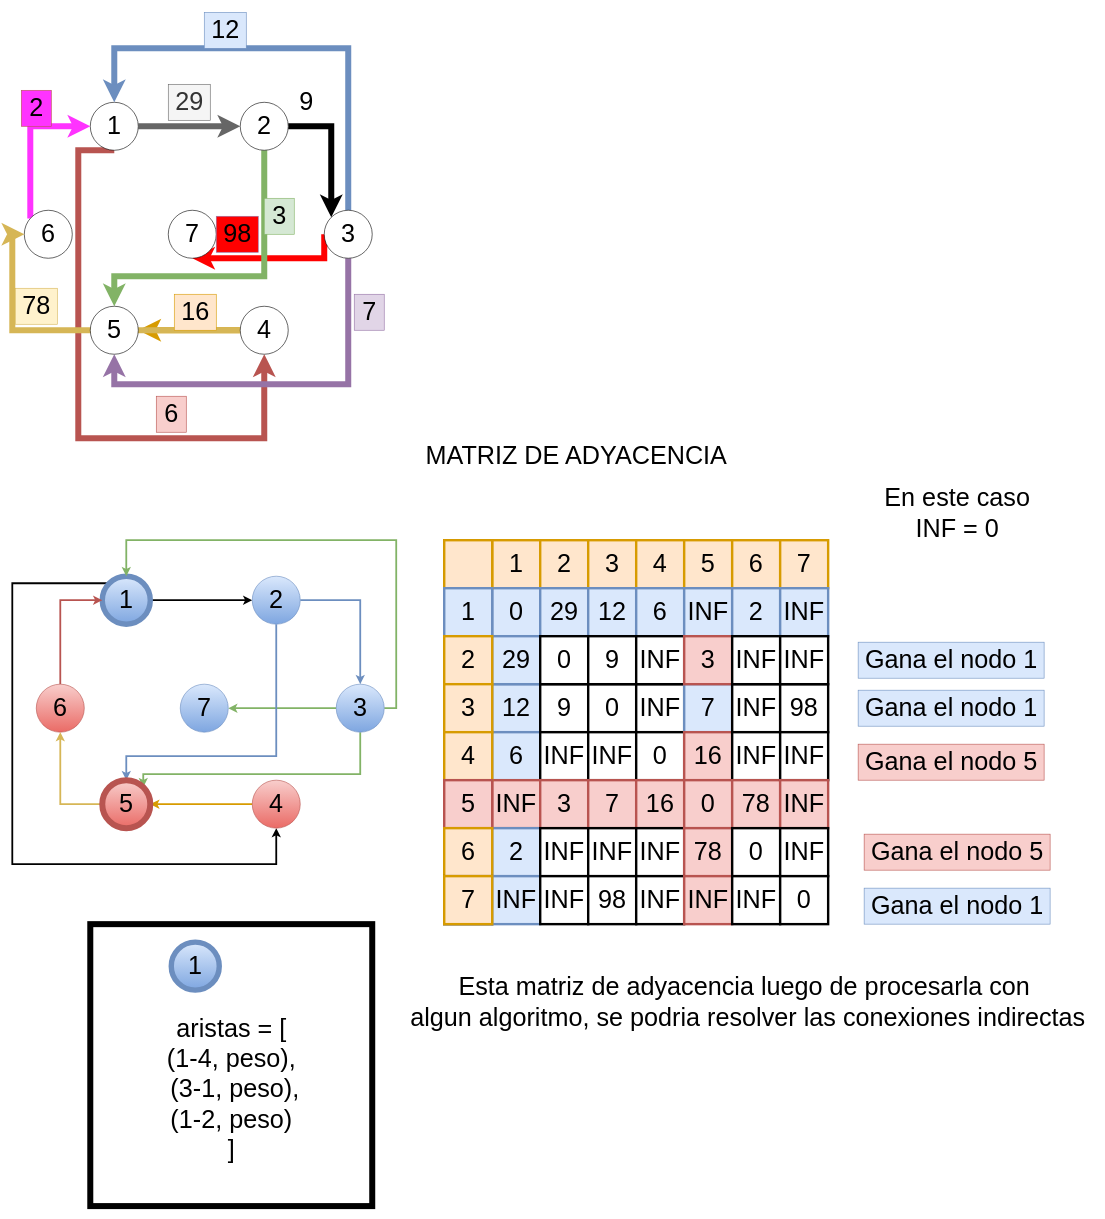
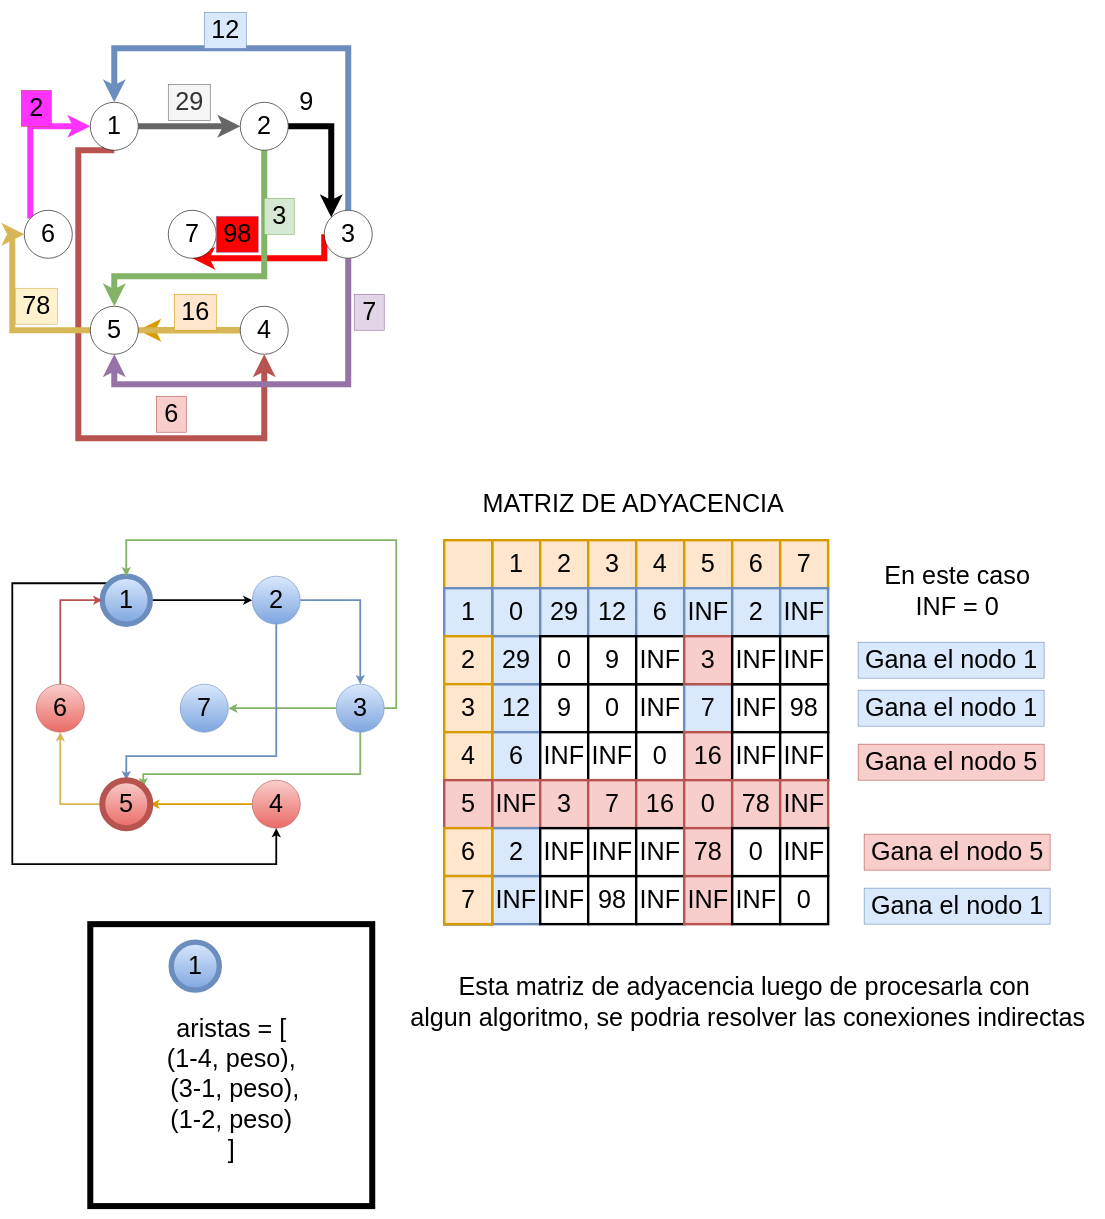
(576, 456) -> (633, 504)
(957, 513) -> (957, 591)
